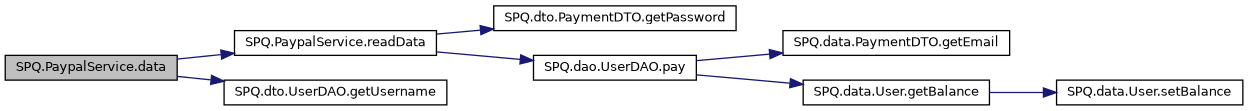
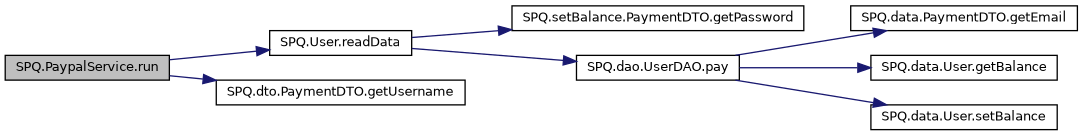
(615, 18) -> (658, 18)
(335, 43) -> (341, 43)
(91, 68) -> (87, 68)
(335, 92) -> (341, 92)
(1016, 92) -> (804, 91)
